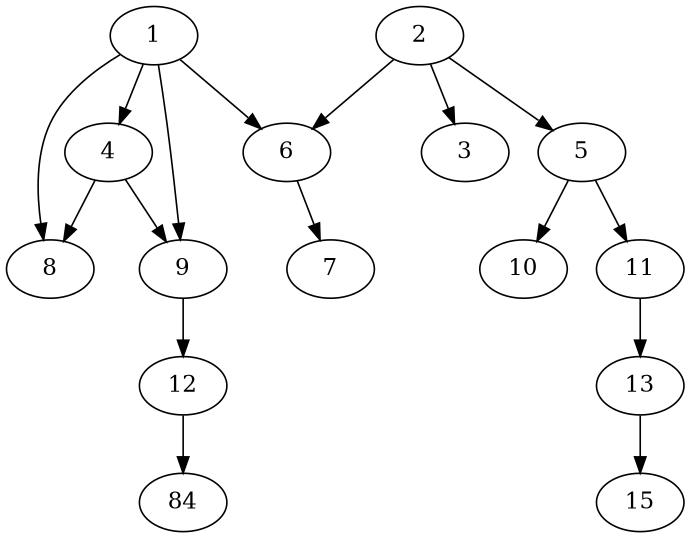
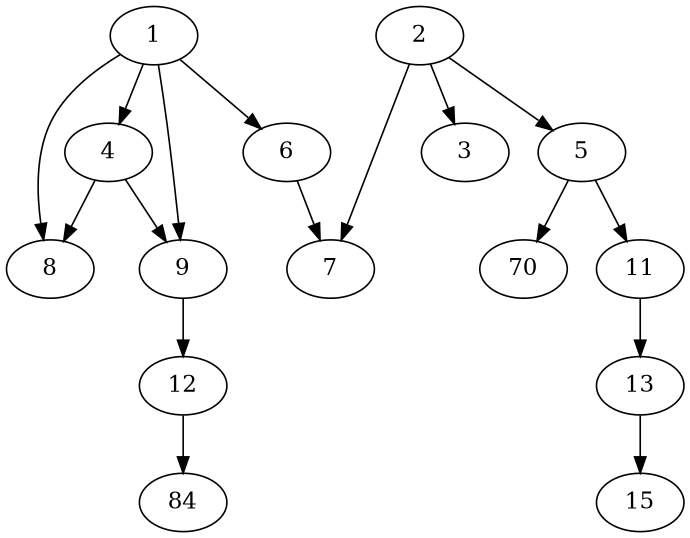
(360, 89) -> (378, 144)
(524, 269) -> (524, 269)
